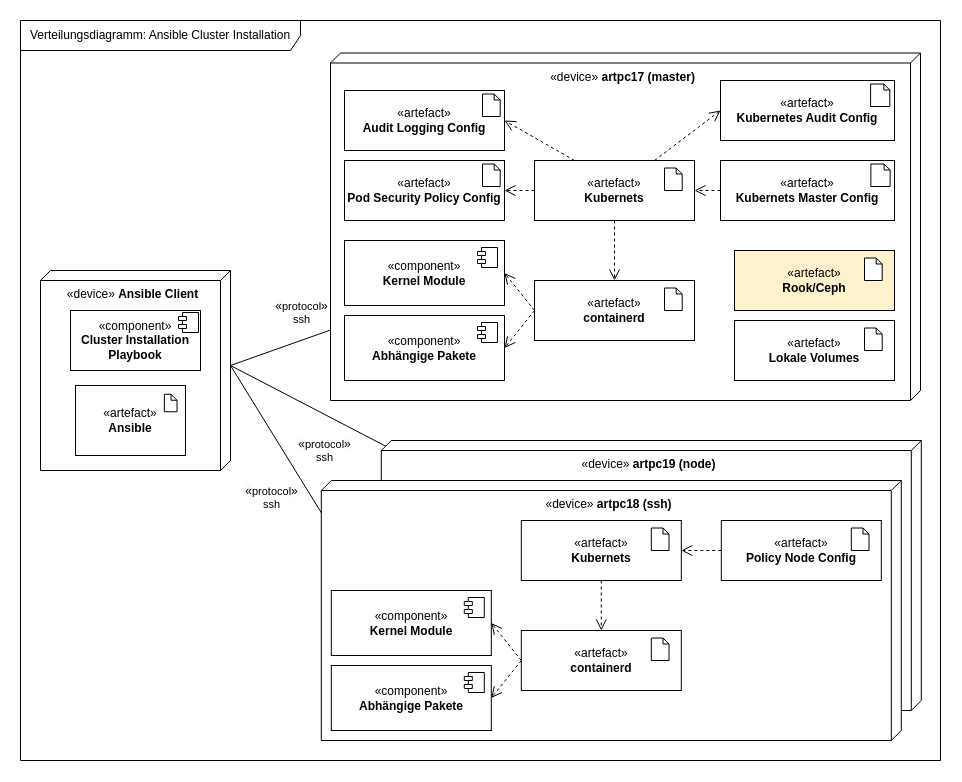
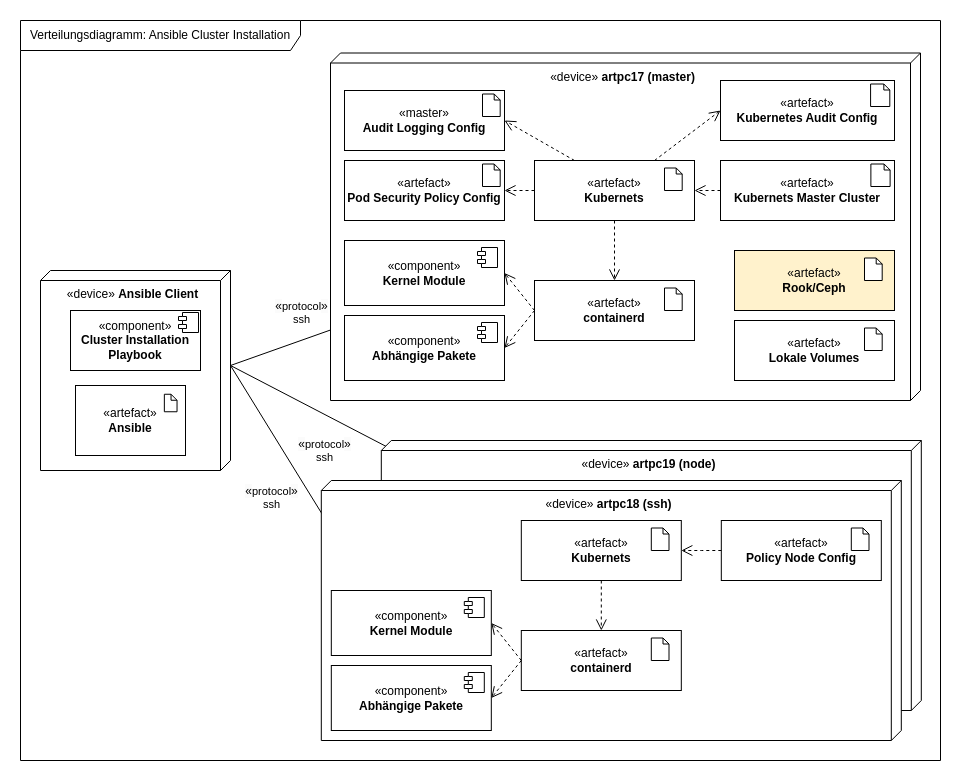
(425, 121) -> (425, 121)
(808, 191) -> (808, 191)
